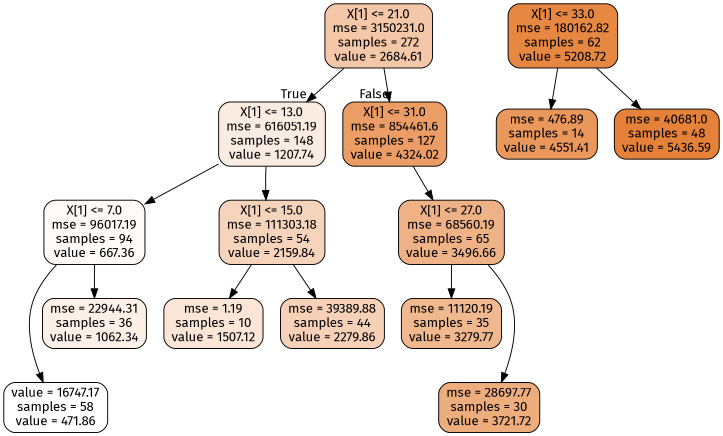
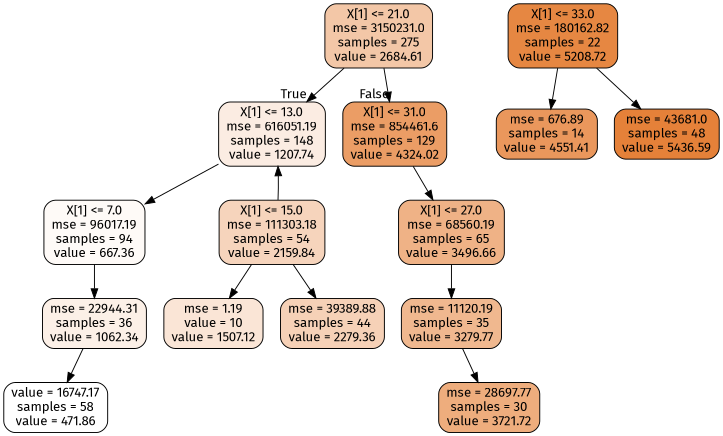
(379, 36) -> (379, 36)
(563, 36) -> (563, 36)
(395, 134) -> (395, 134)
(547, 134) -> (547, 134)
(667, 134) -> (667, 134)
(266, 178) -> (278, 188)
(30, 316) -> (77, 361)
(514, 316) -> (468, 361)
(213, 323) -> (213, 323)
(332, 323) -> (332, 323)
